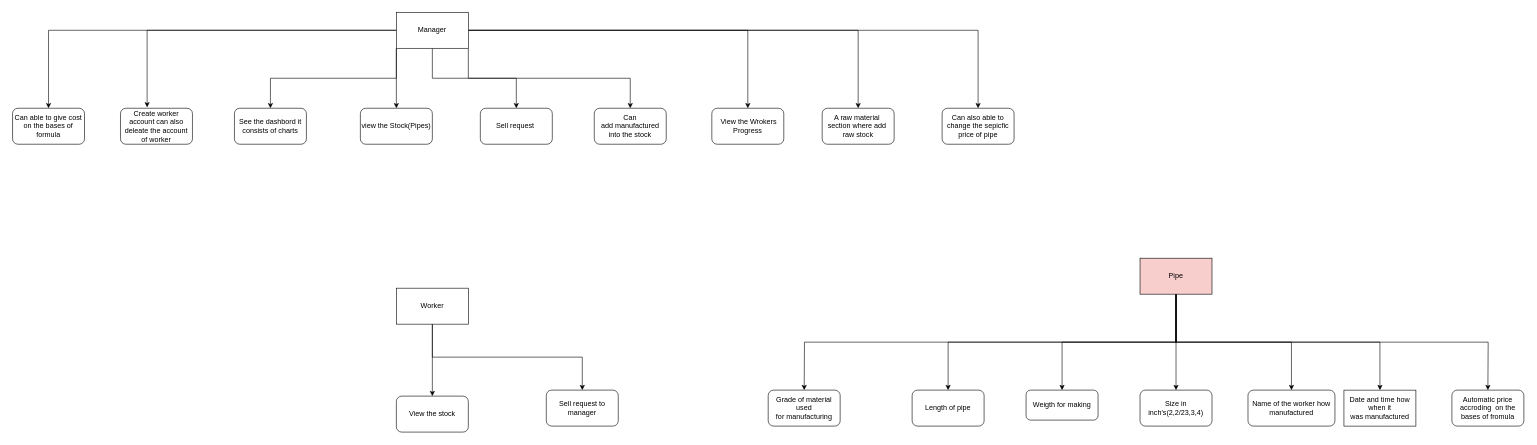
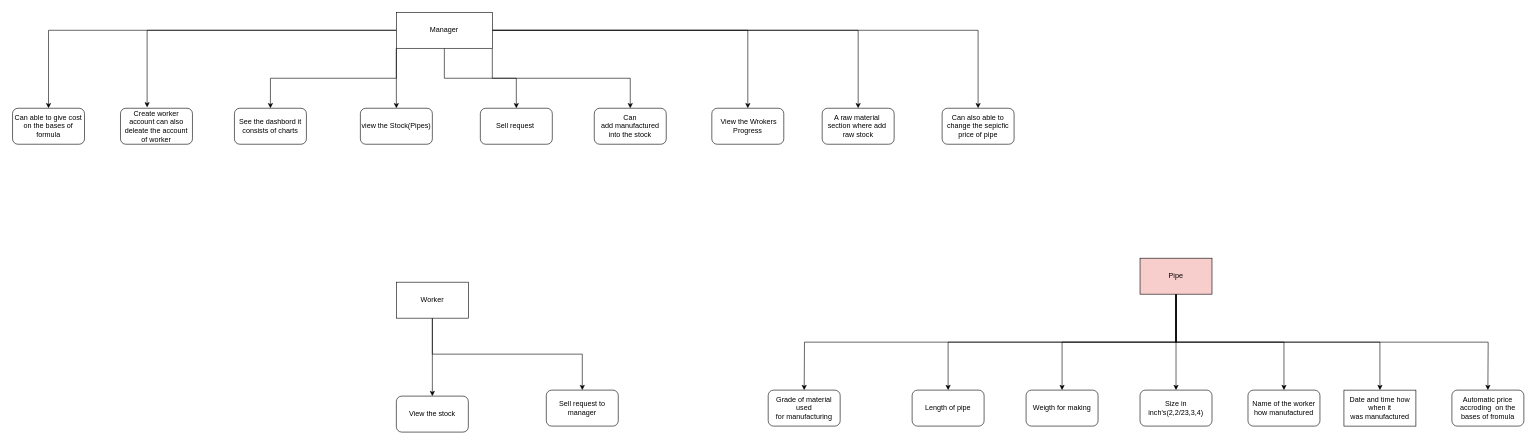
(432, 30) -> (444, 30)
(432, 306) -> (432, 300)
(1062, 405) -> (1062, 408)
(1292, 408) -> (1284, 408)
